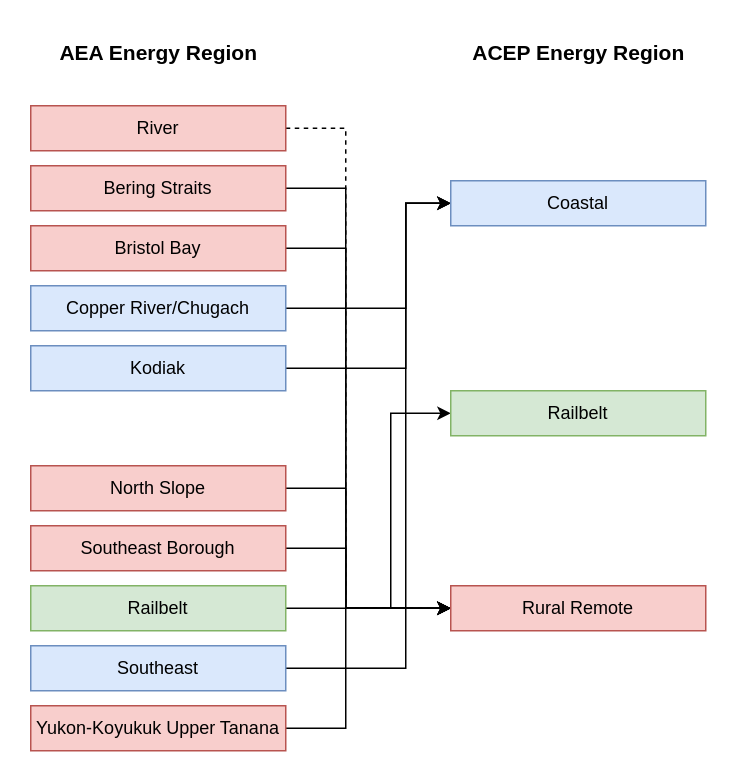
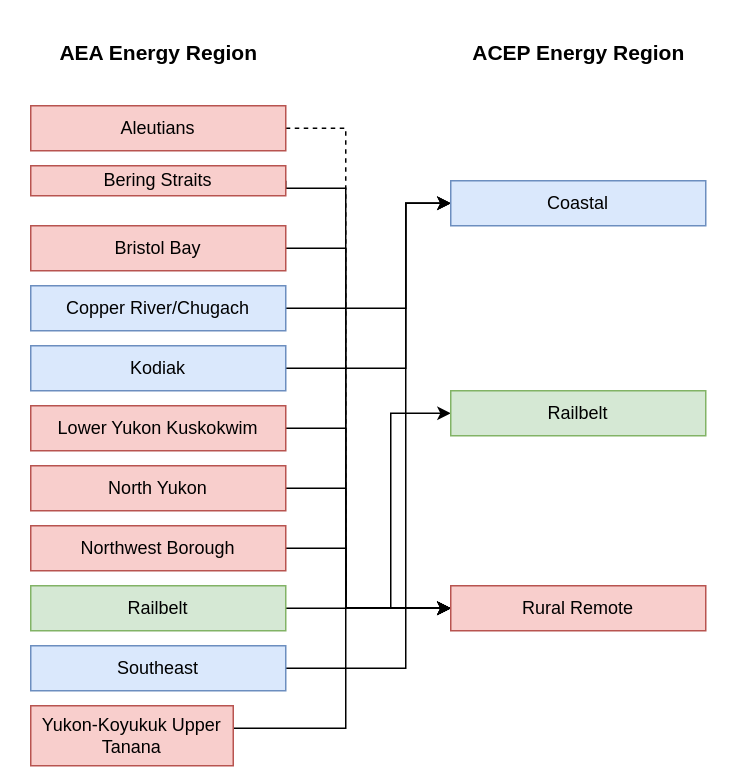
(158, 128) -> (158, 128)
(158, 188) -> (158, 181)
none -> (158, 428)
none -> (314, 428)
(158, 488) -> (158, 488)
(158, 548) -> (158, 548)
(158, 728) -> (132, 736)
